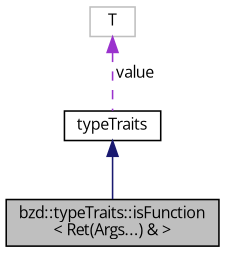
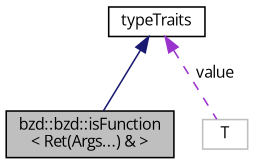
(113, 82) -> (195, 85)
(113, 223) -> (90, 134)
